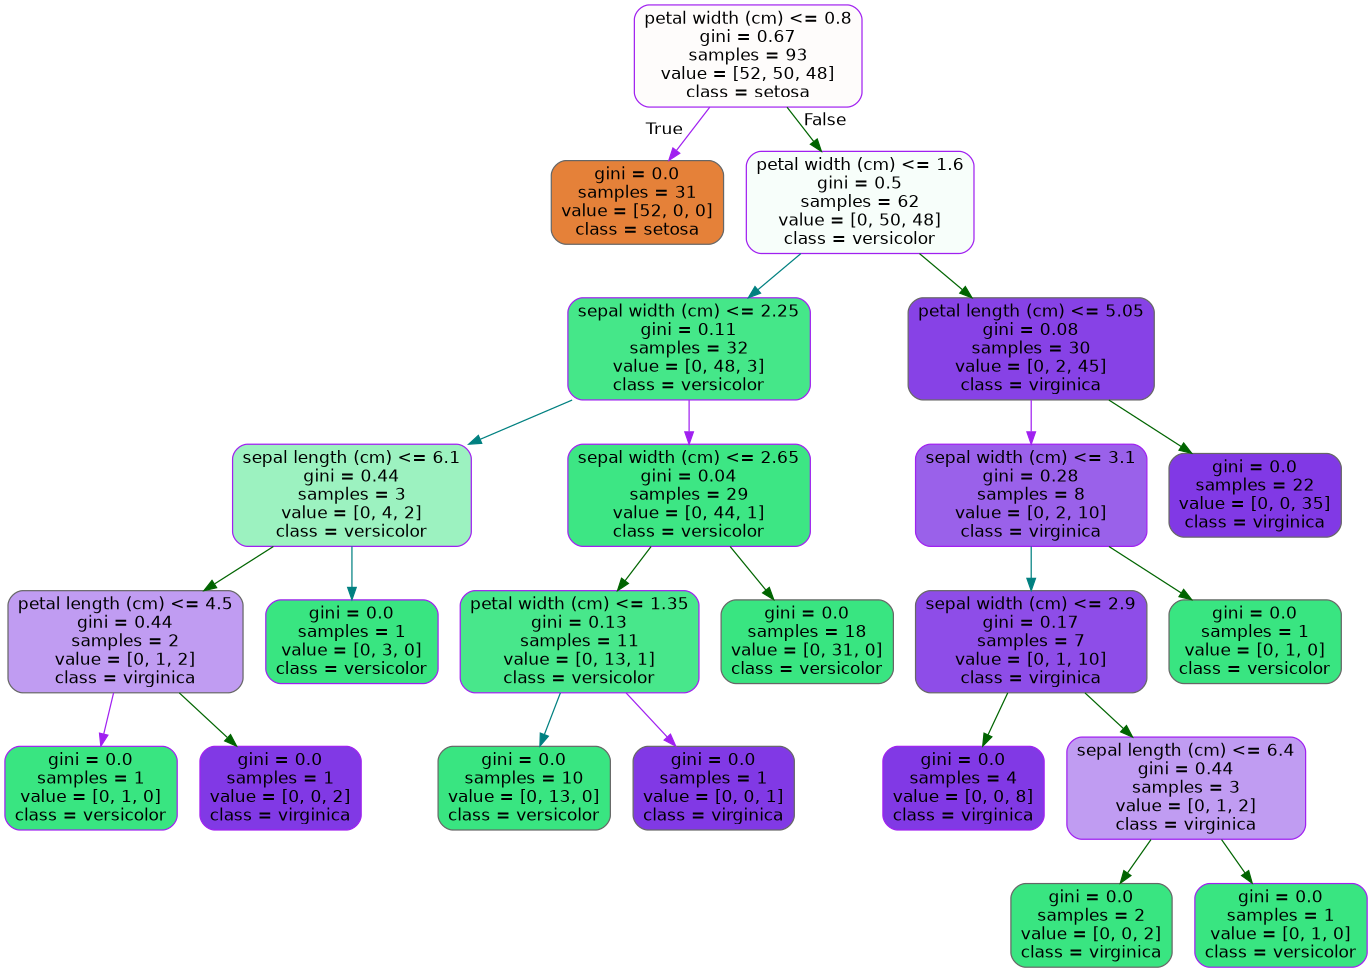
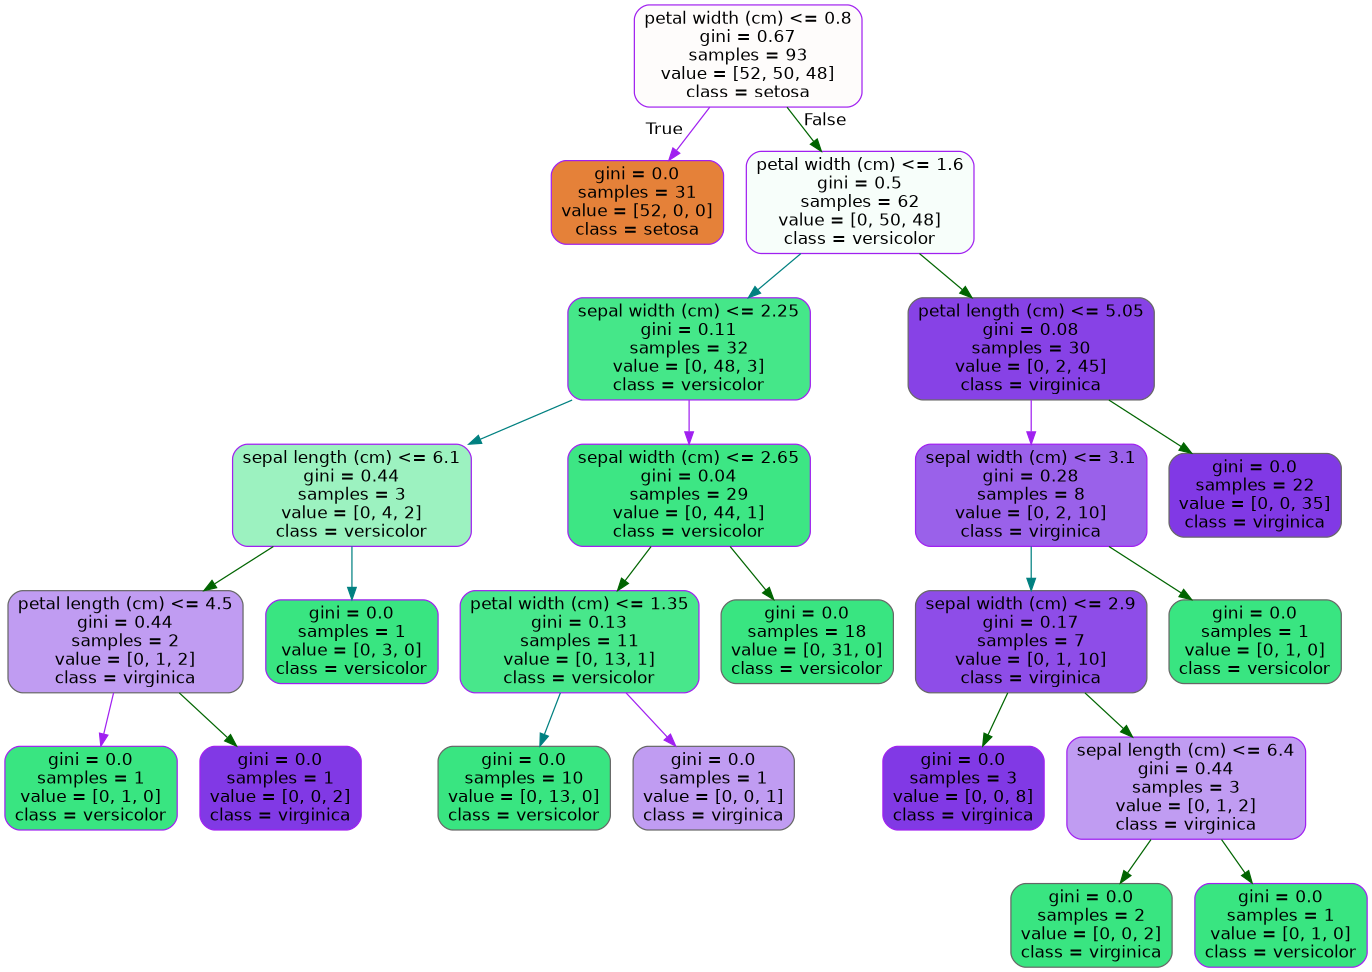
(637, 202) -> (637, 202)
(714, 788) -> (714, 788)
(964, 788) -> (964, 788)
